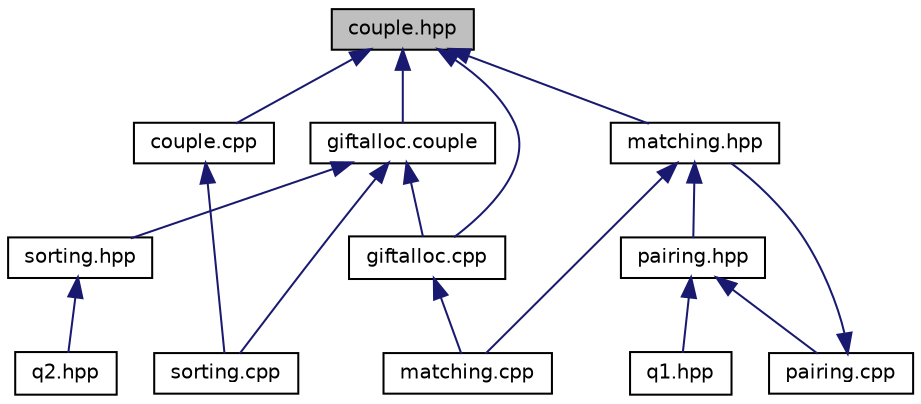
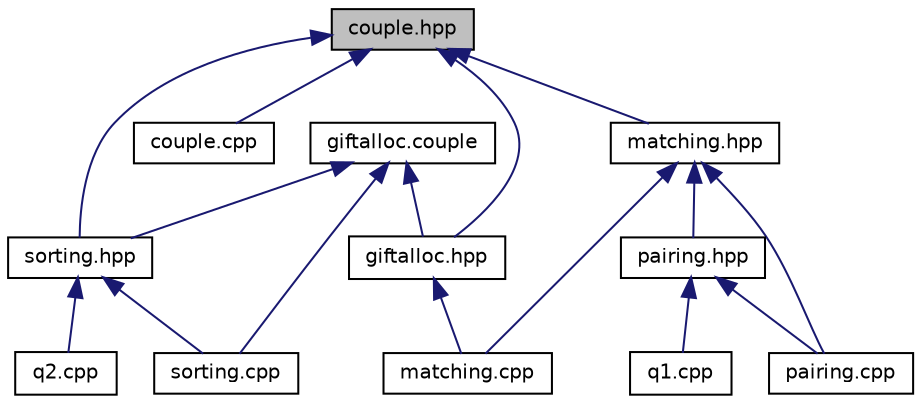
(403, 97) -> (151, 93)
(803, 237) -> (780, 260)
(427, 258) -> (427, 258)
(216, 269) -> (161, 322)
(66, 373) -> (66, 373)
(681, 373) -> (681, 373)
